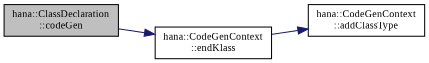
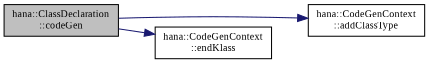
(285, 32) -> (208, 17)
